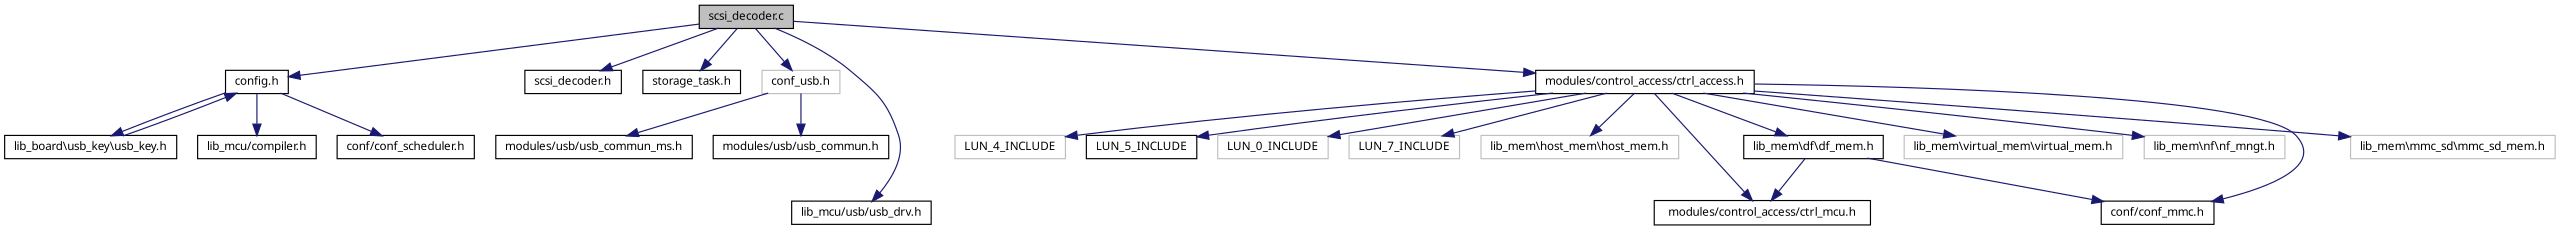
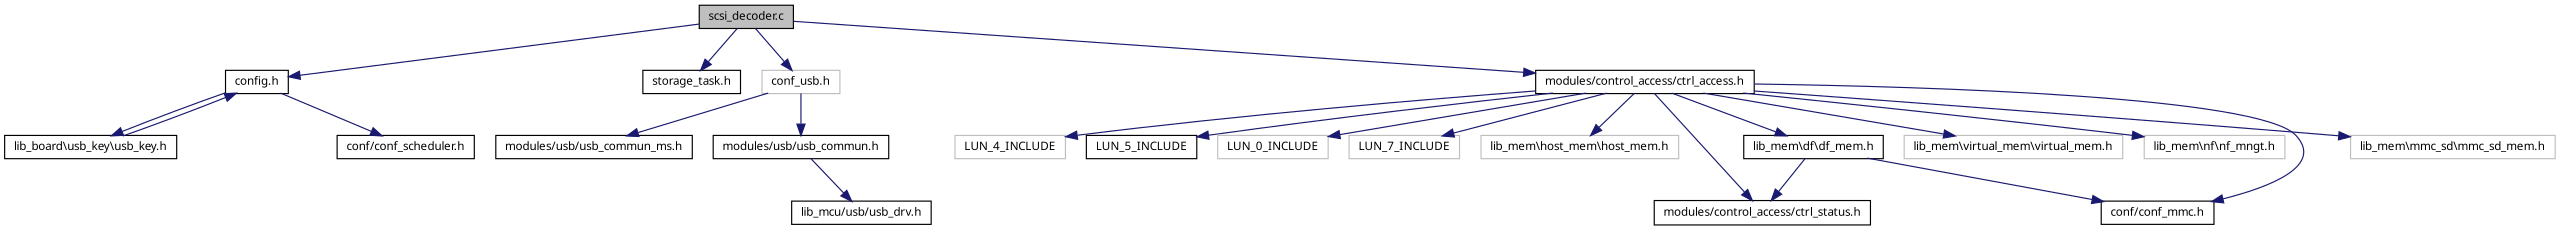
(573, 82) -> none
(872, 90) -> (827, 176)
(257, 147) -> none
(1762, 213) -> (1762, 213)
